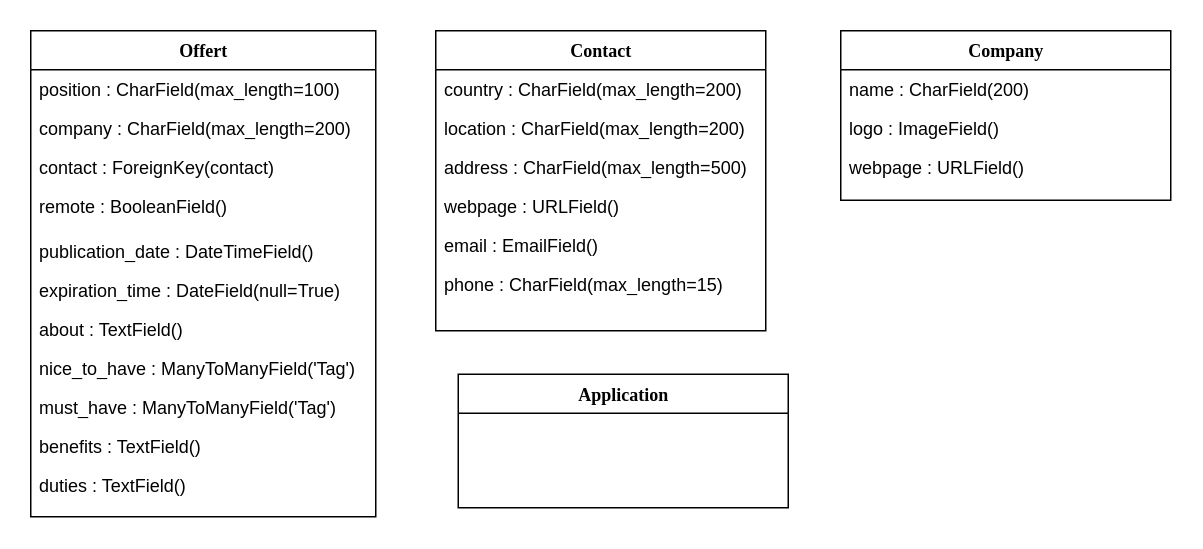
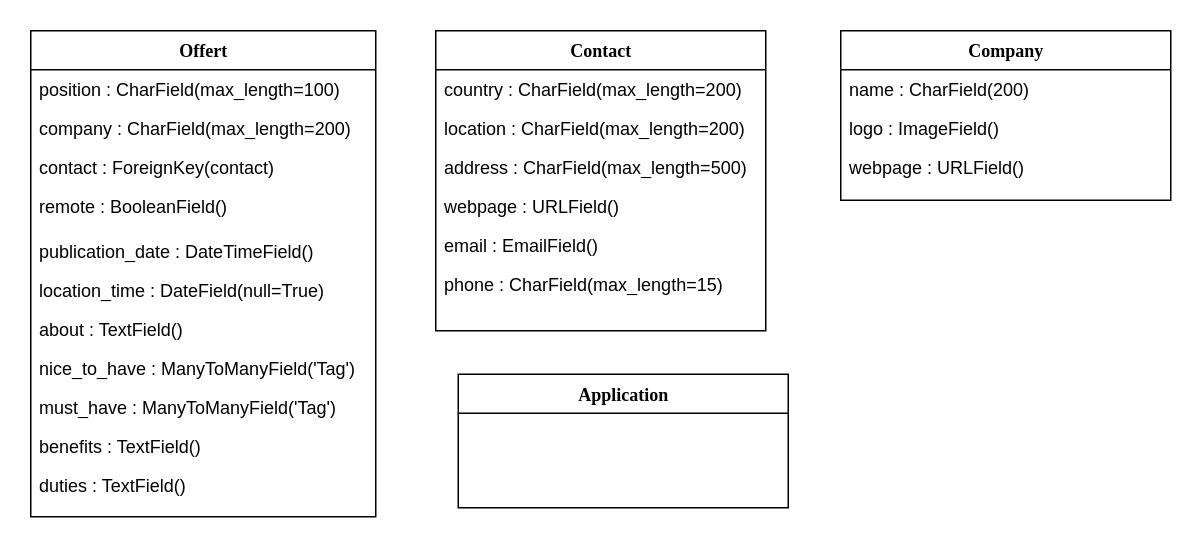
(205, 303) -> (198, 292)
